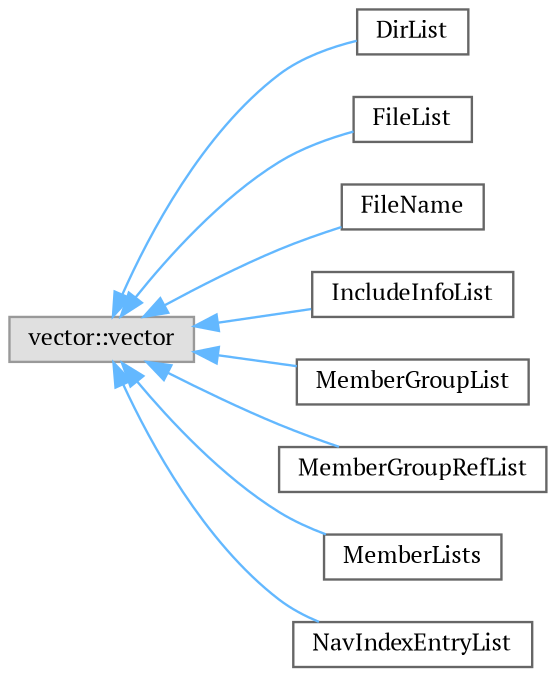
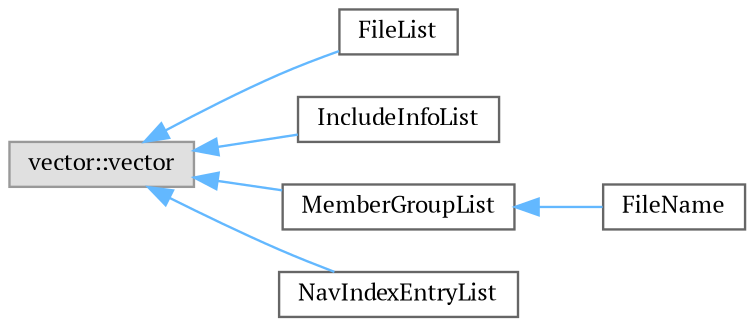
(413, 32) -> none
(251, 262) -> (571, 207)
(413, 470) -> none
(413, 557) -> none
